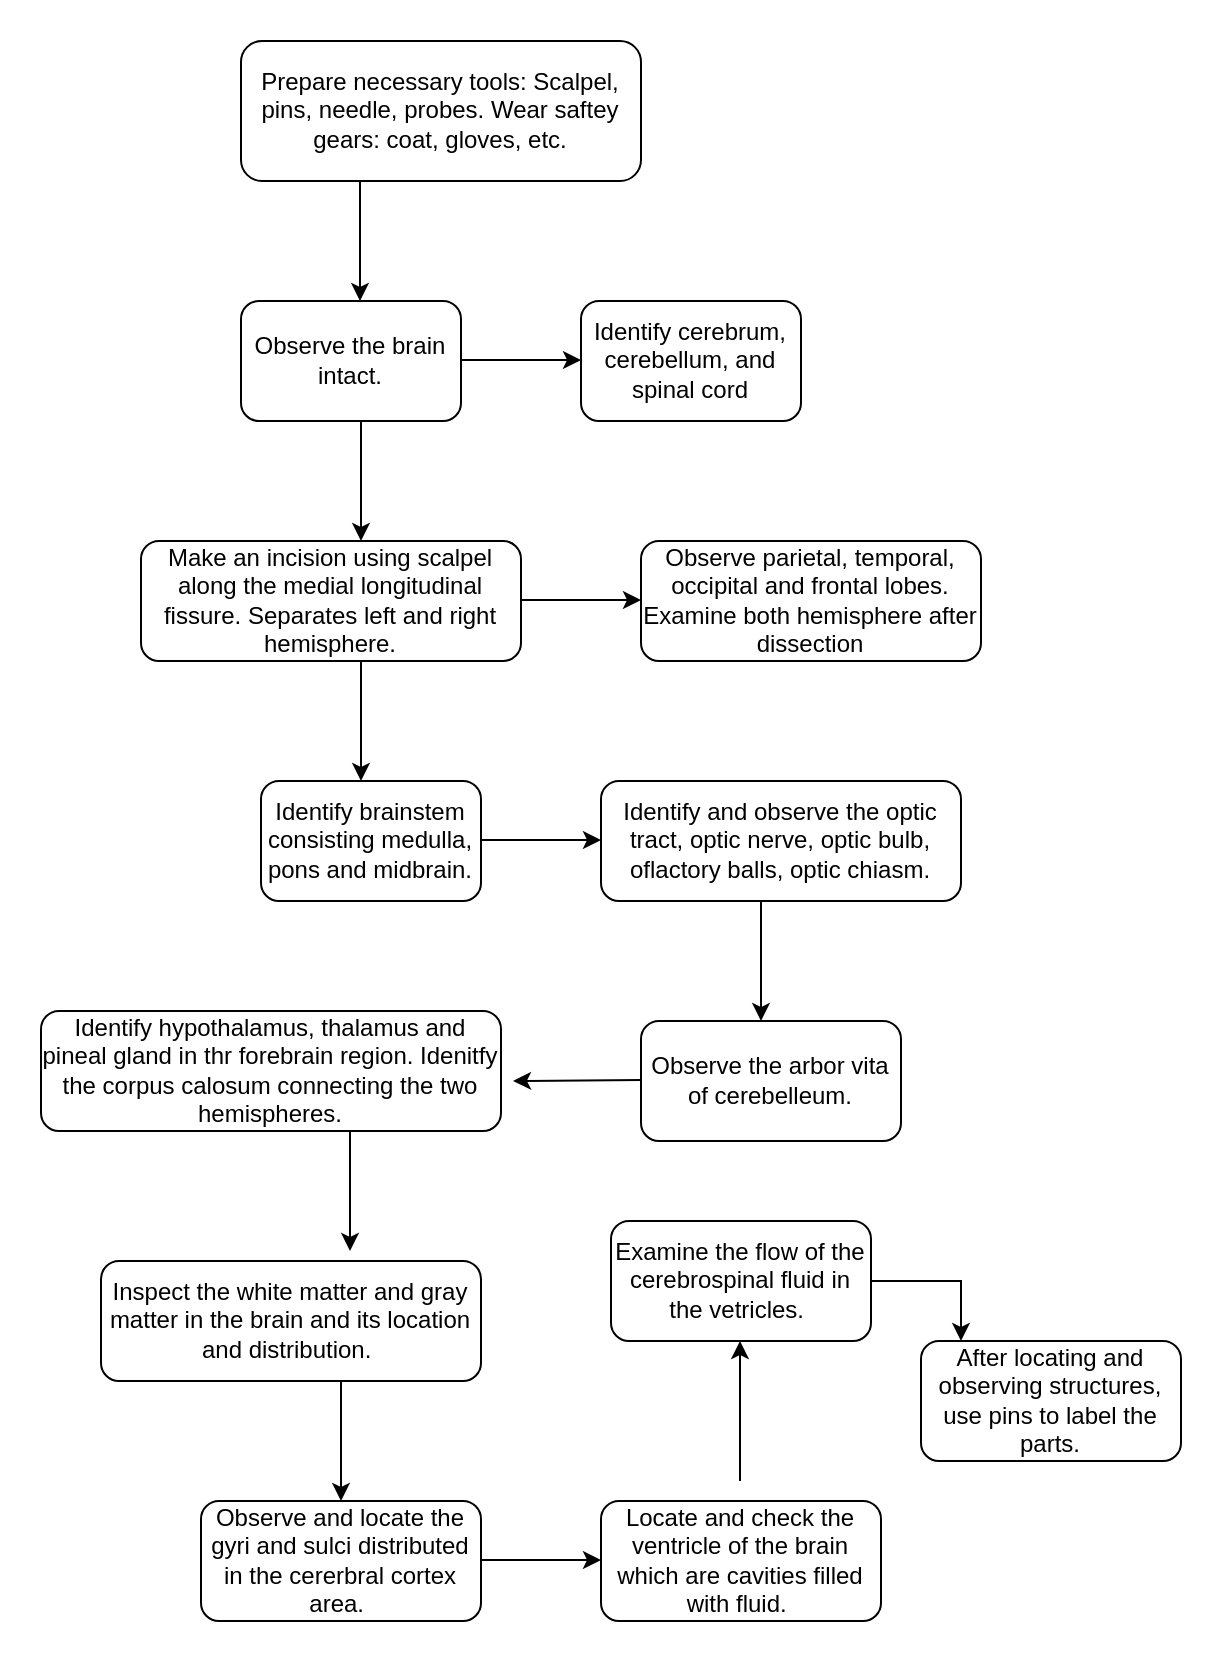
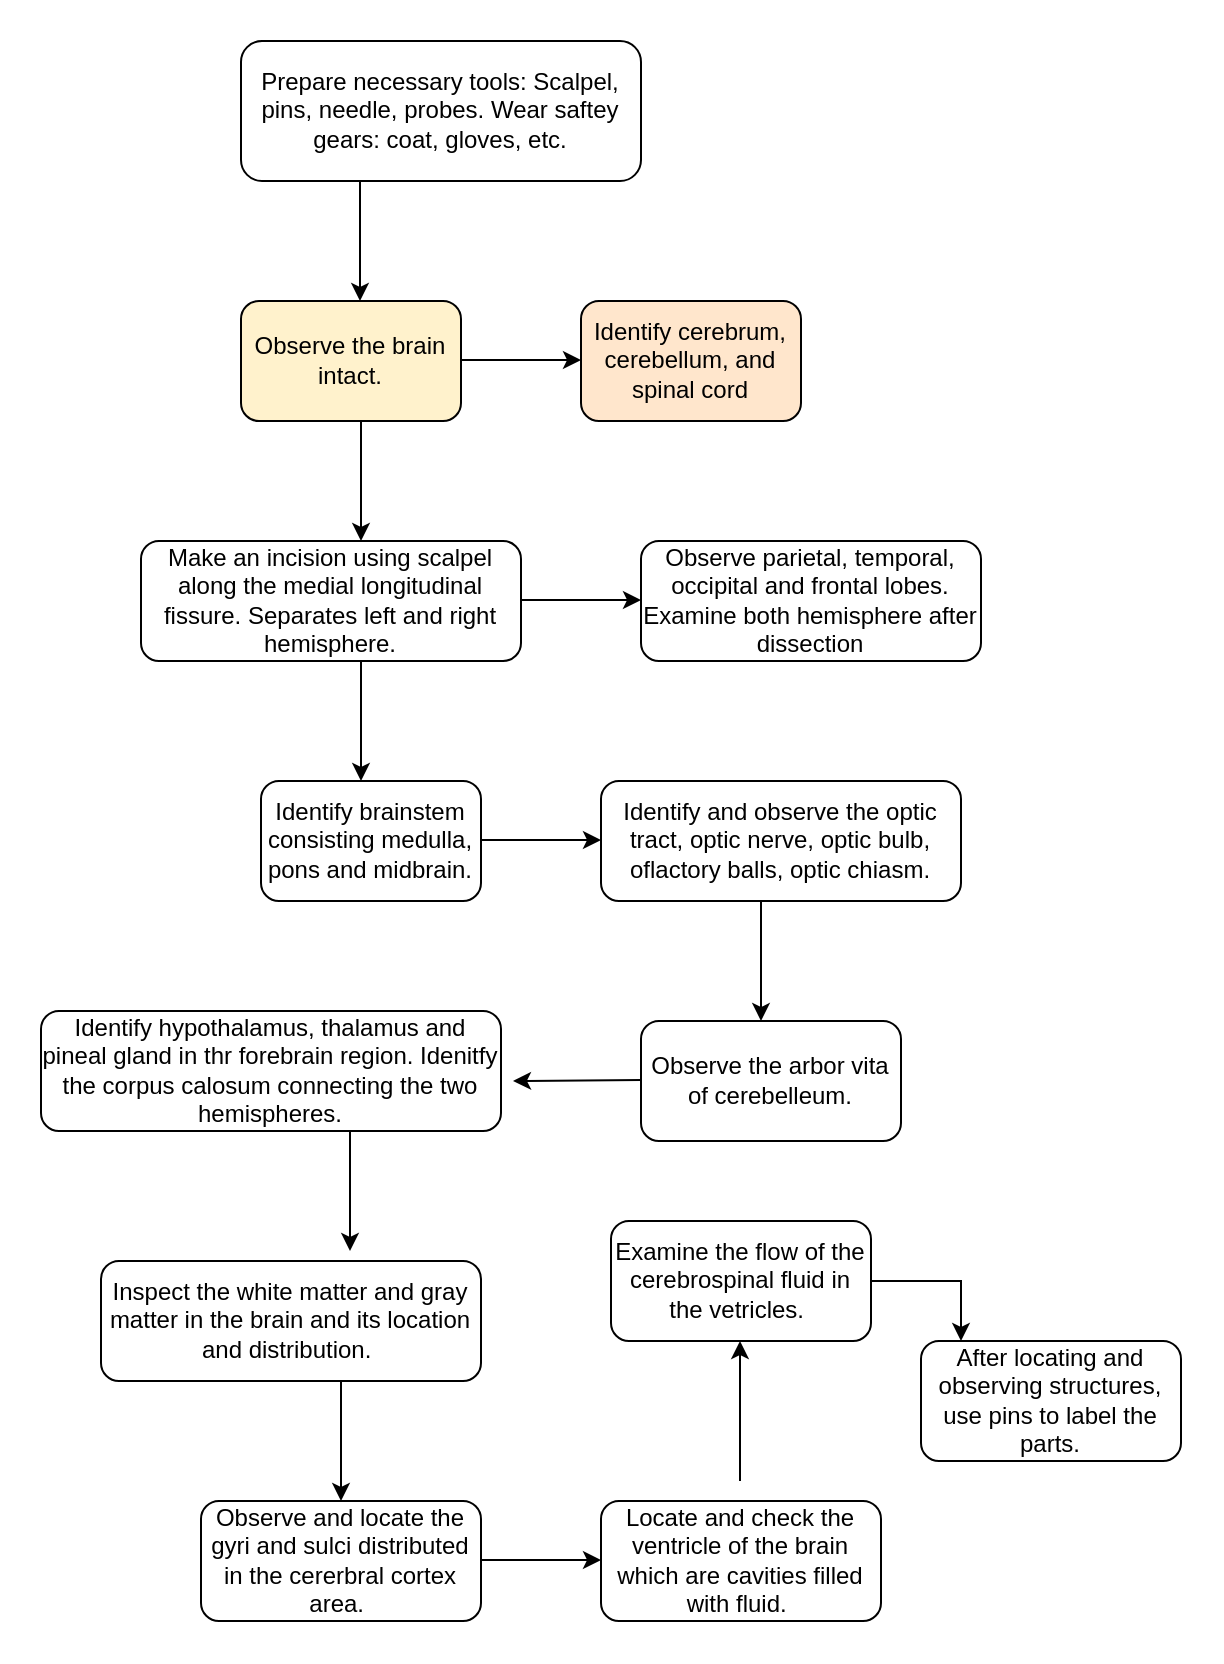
(351, 361) -> (351, 361)
(691, 361) -> (691, 361)
